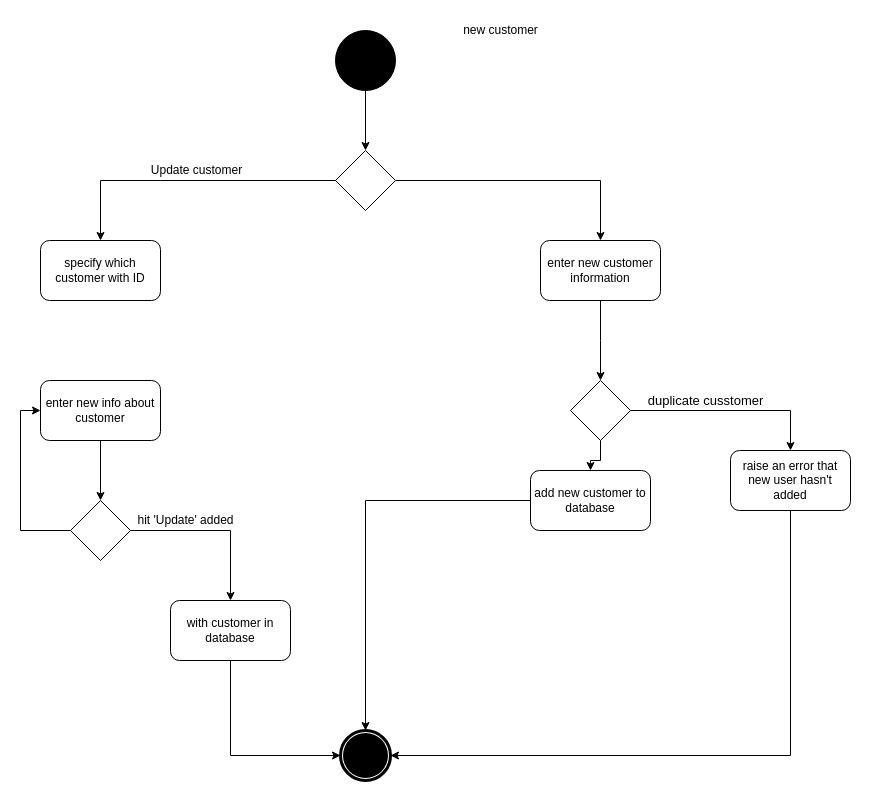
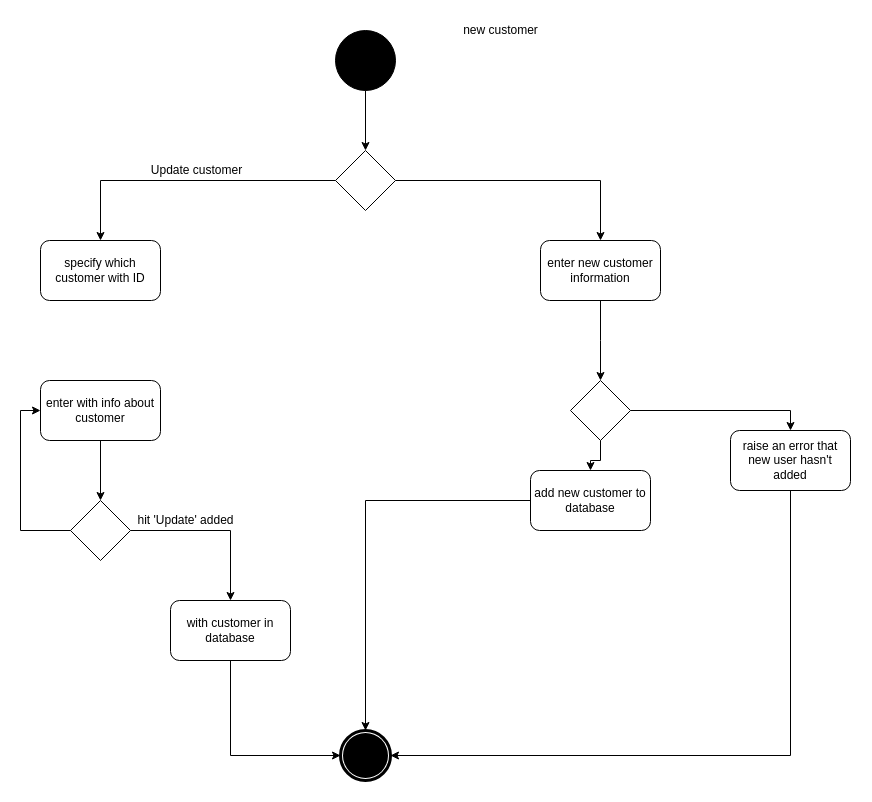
(706, 401) -> none
(101, 411) -> (101, 411)
(791, 481) -> (791, 461)
